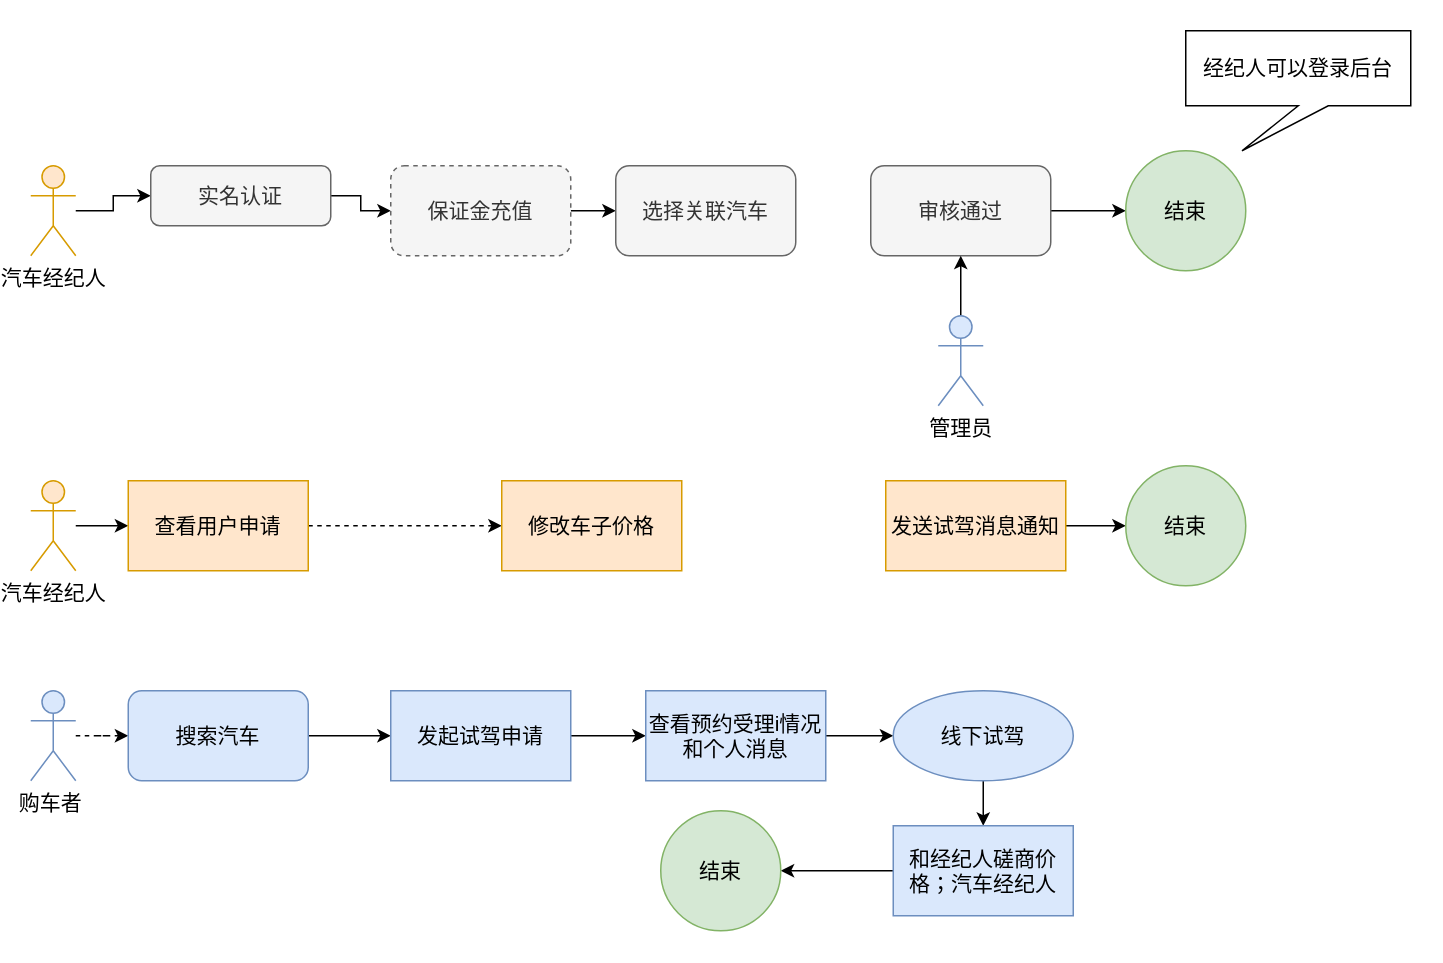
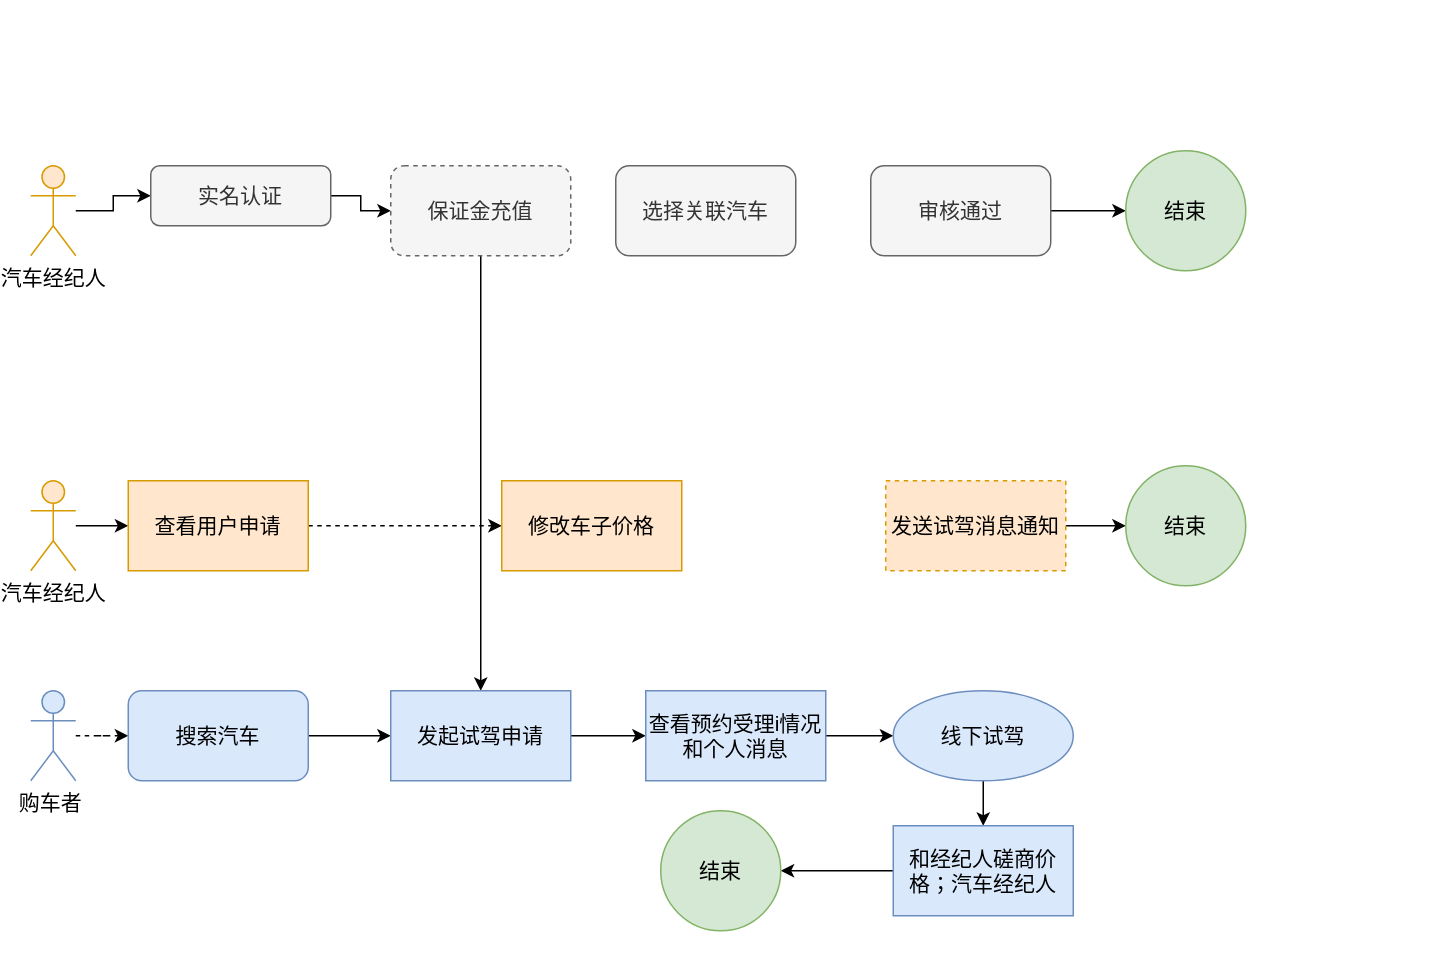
(1298, 91) -> none
(599, 211) -> (481, 468)
(961, 291) -> none
(961, 361) -> none
(976, 526) -> (976, 526)
